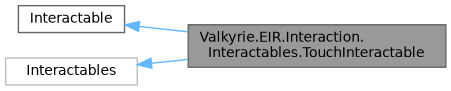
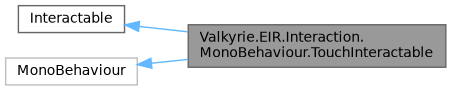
(317, 46) -> (317, 46)
(71, 71) -> (71, 71)
